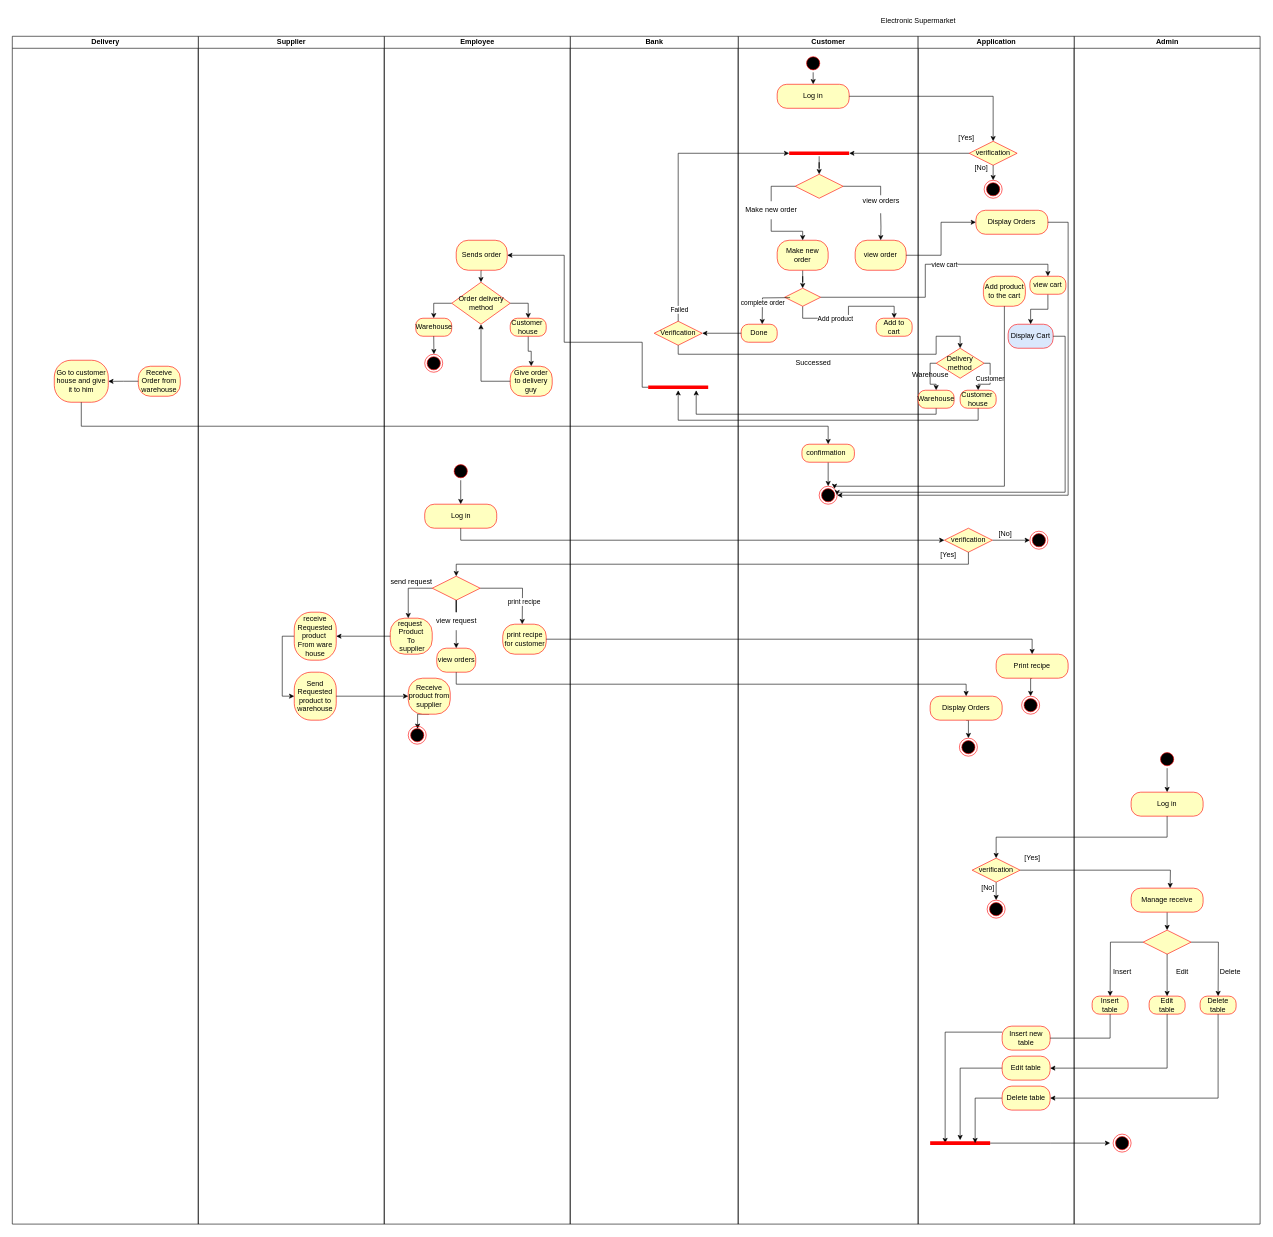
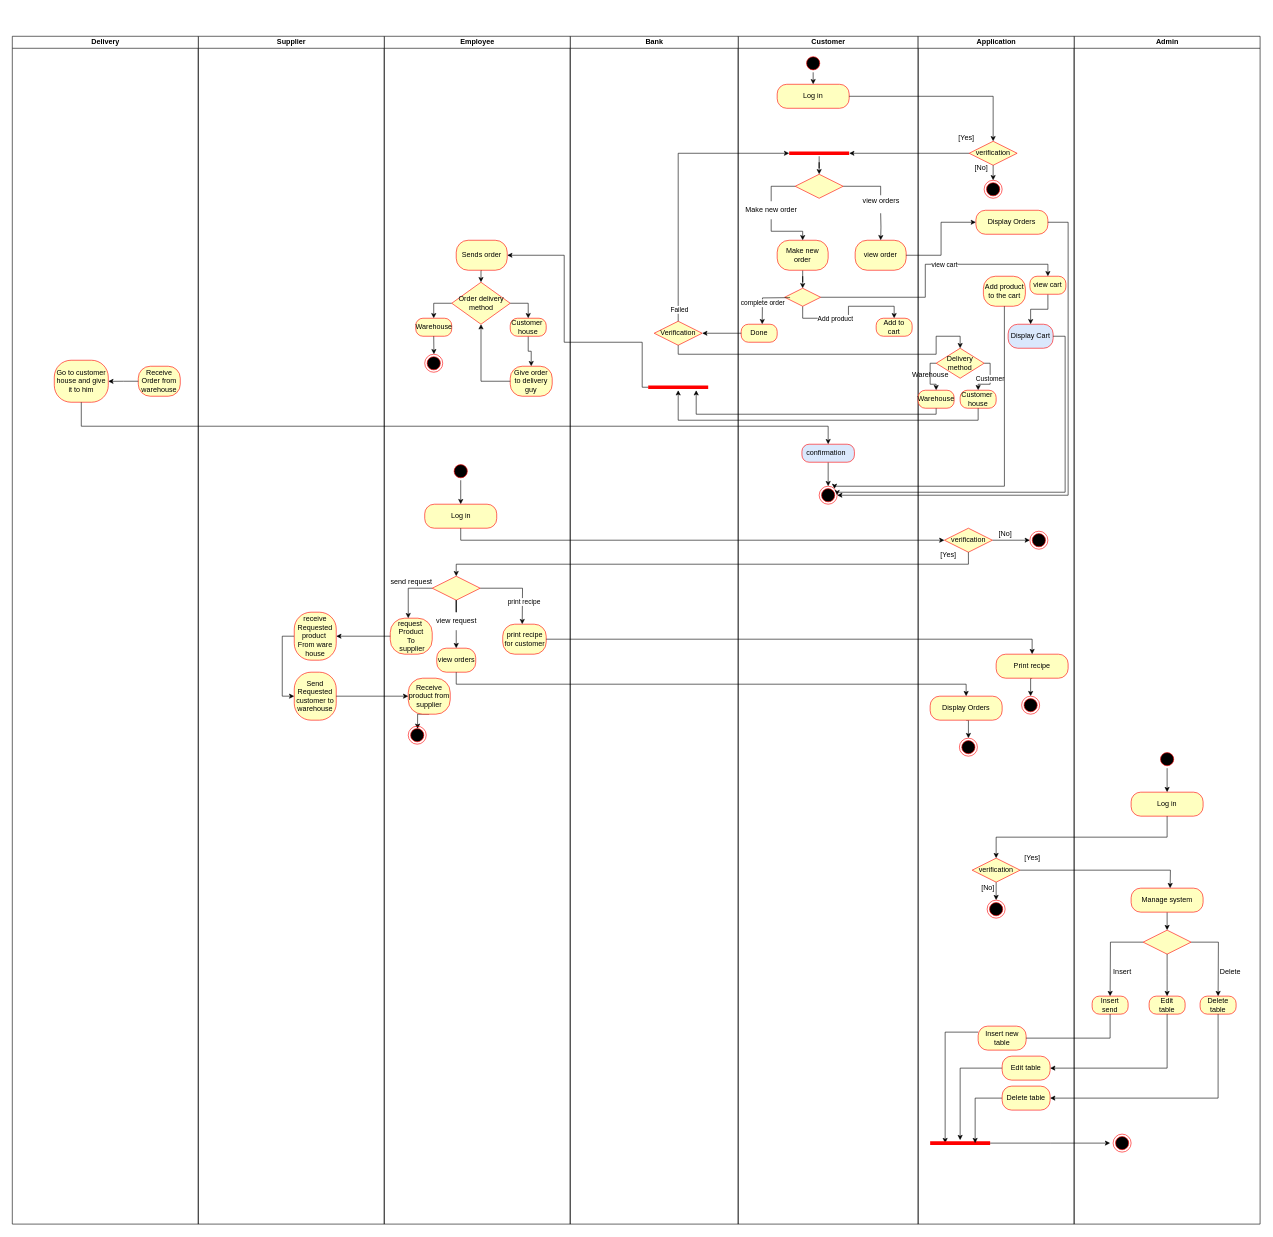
(918, 21) -> none
(813, 363) -> none
(828, 453) -> (828, 453)
(315, 696) -> (315, 696)
(1167, 900) -> (1167, 900)
(1182, 972) -> none
(1110, 1005) -> (1110, 1005)
(1026, 1038) -> (1002, 1038)
